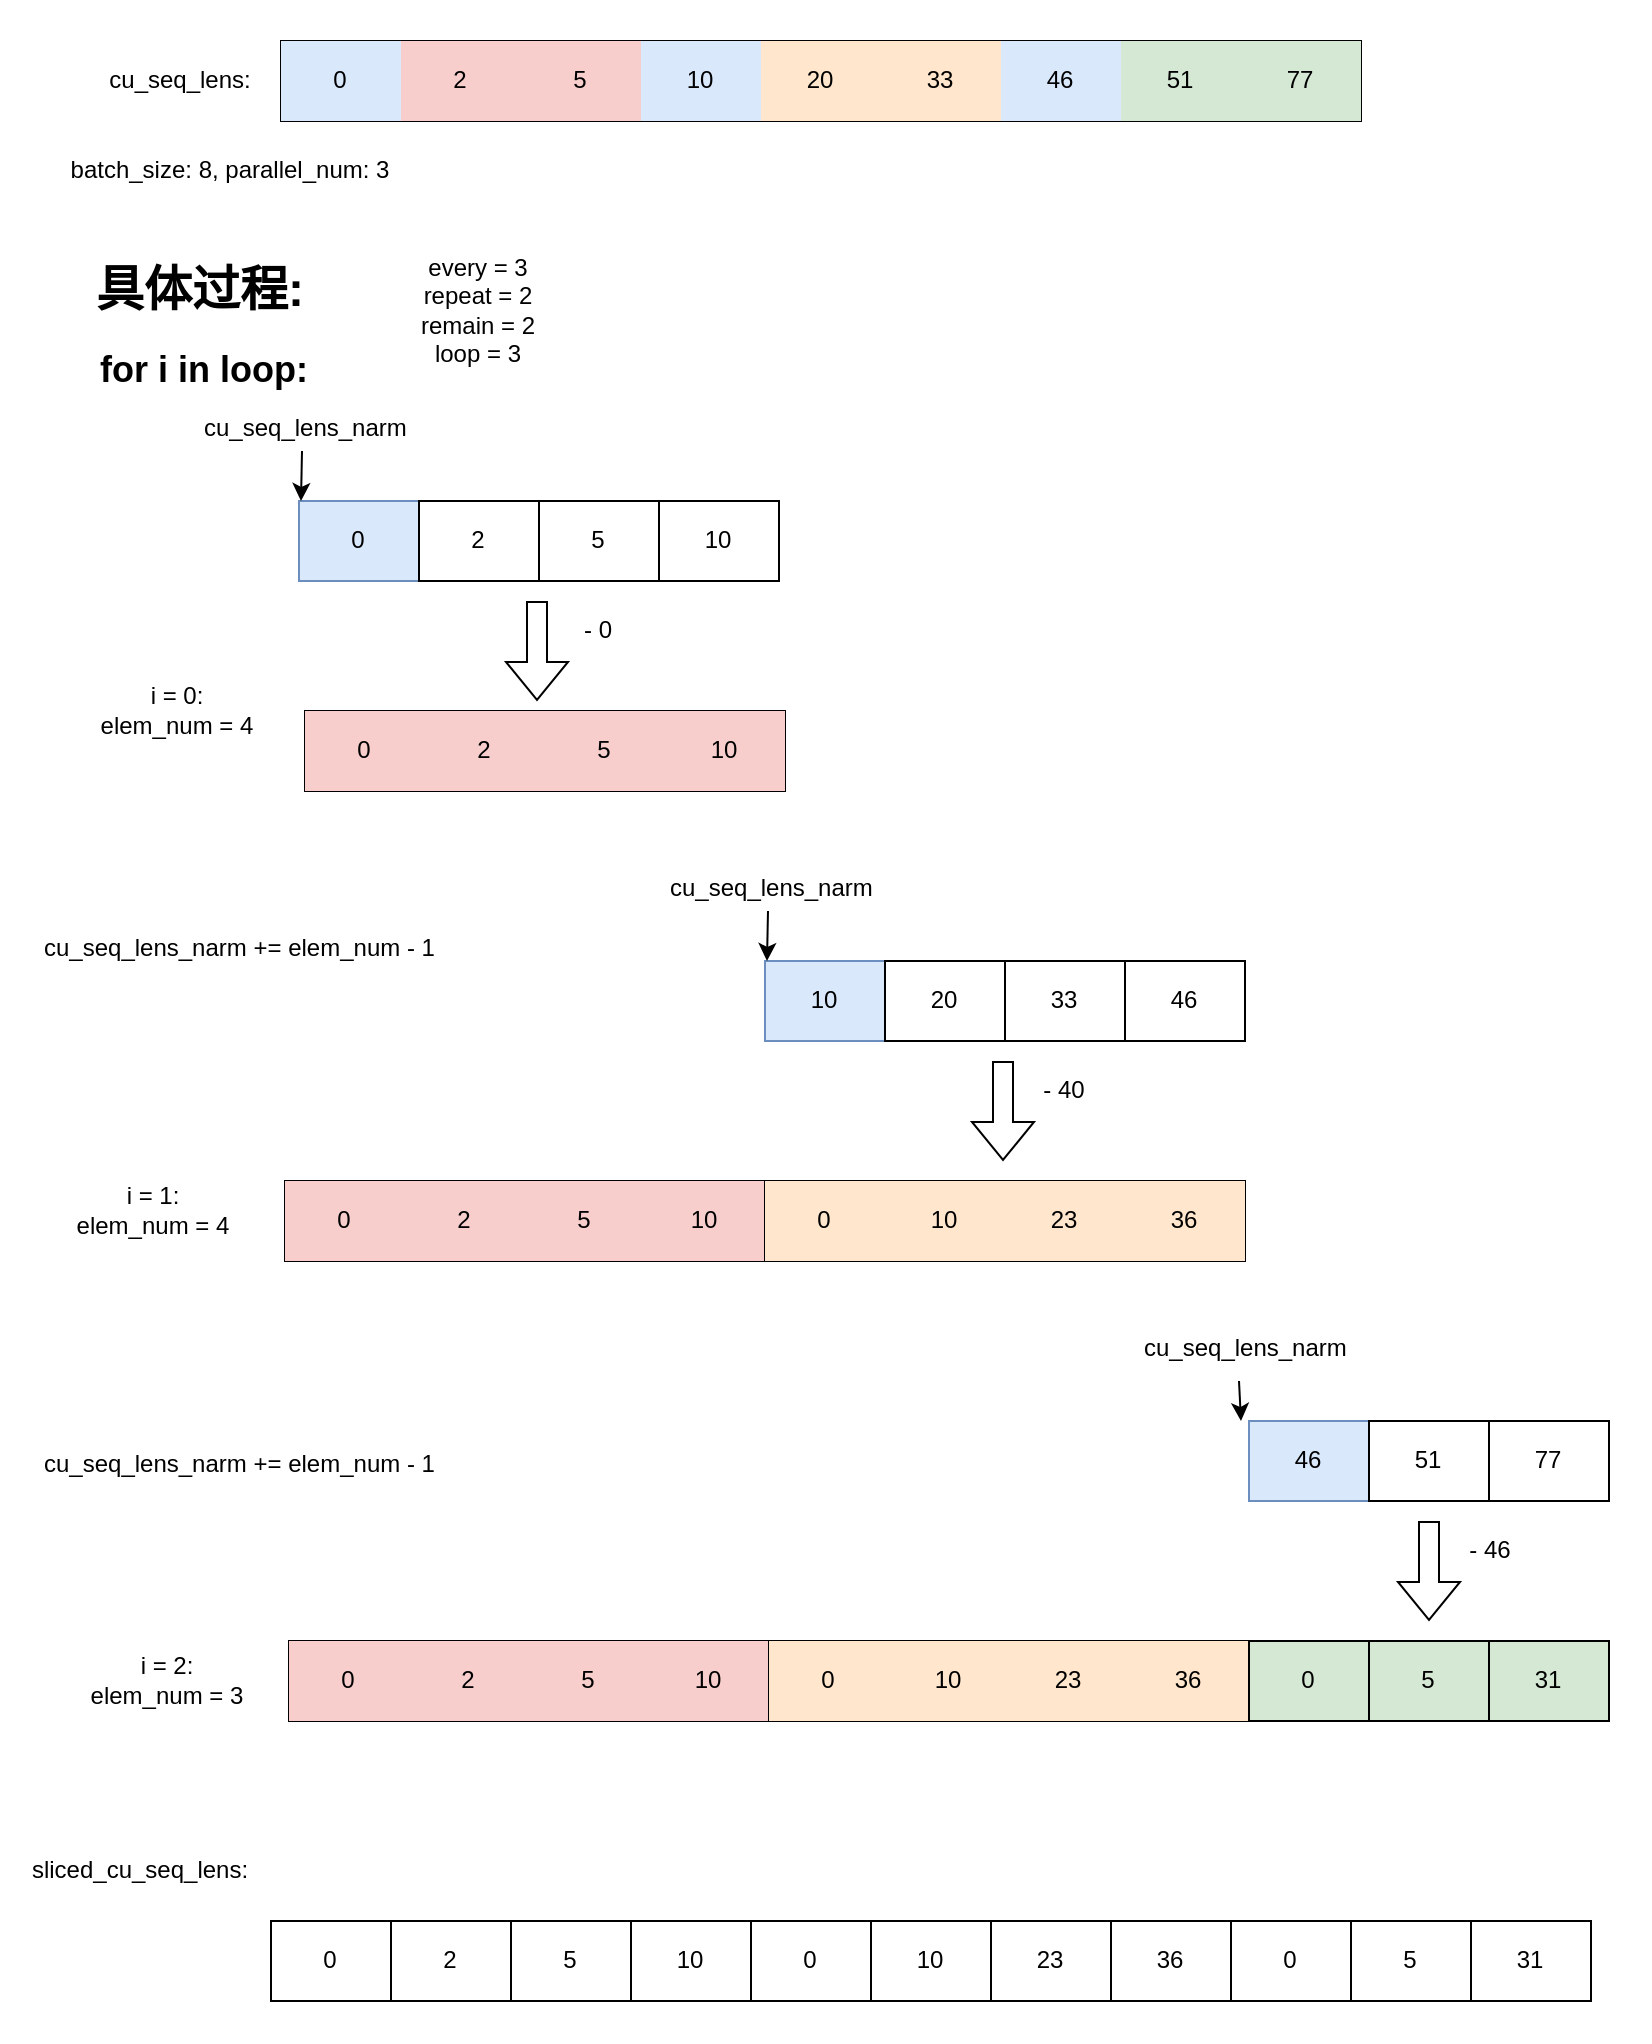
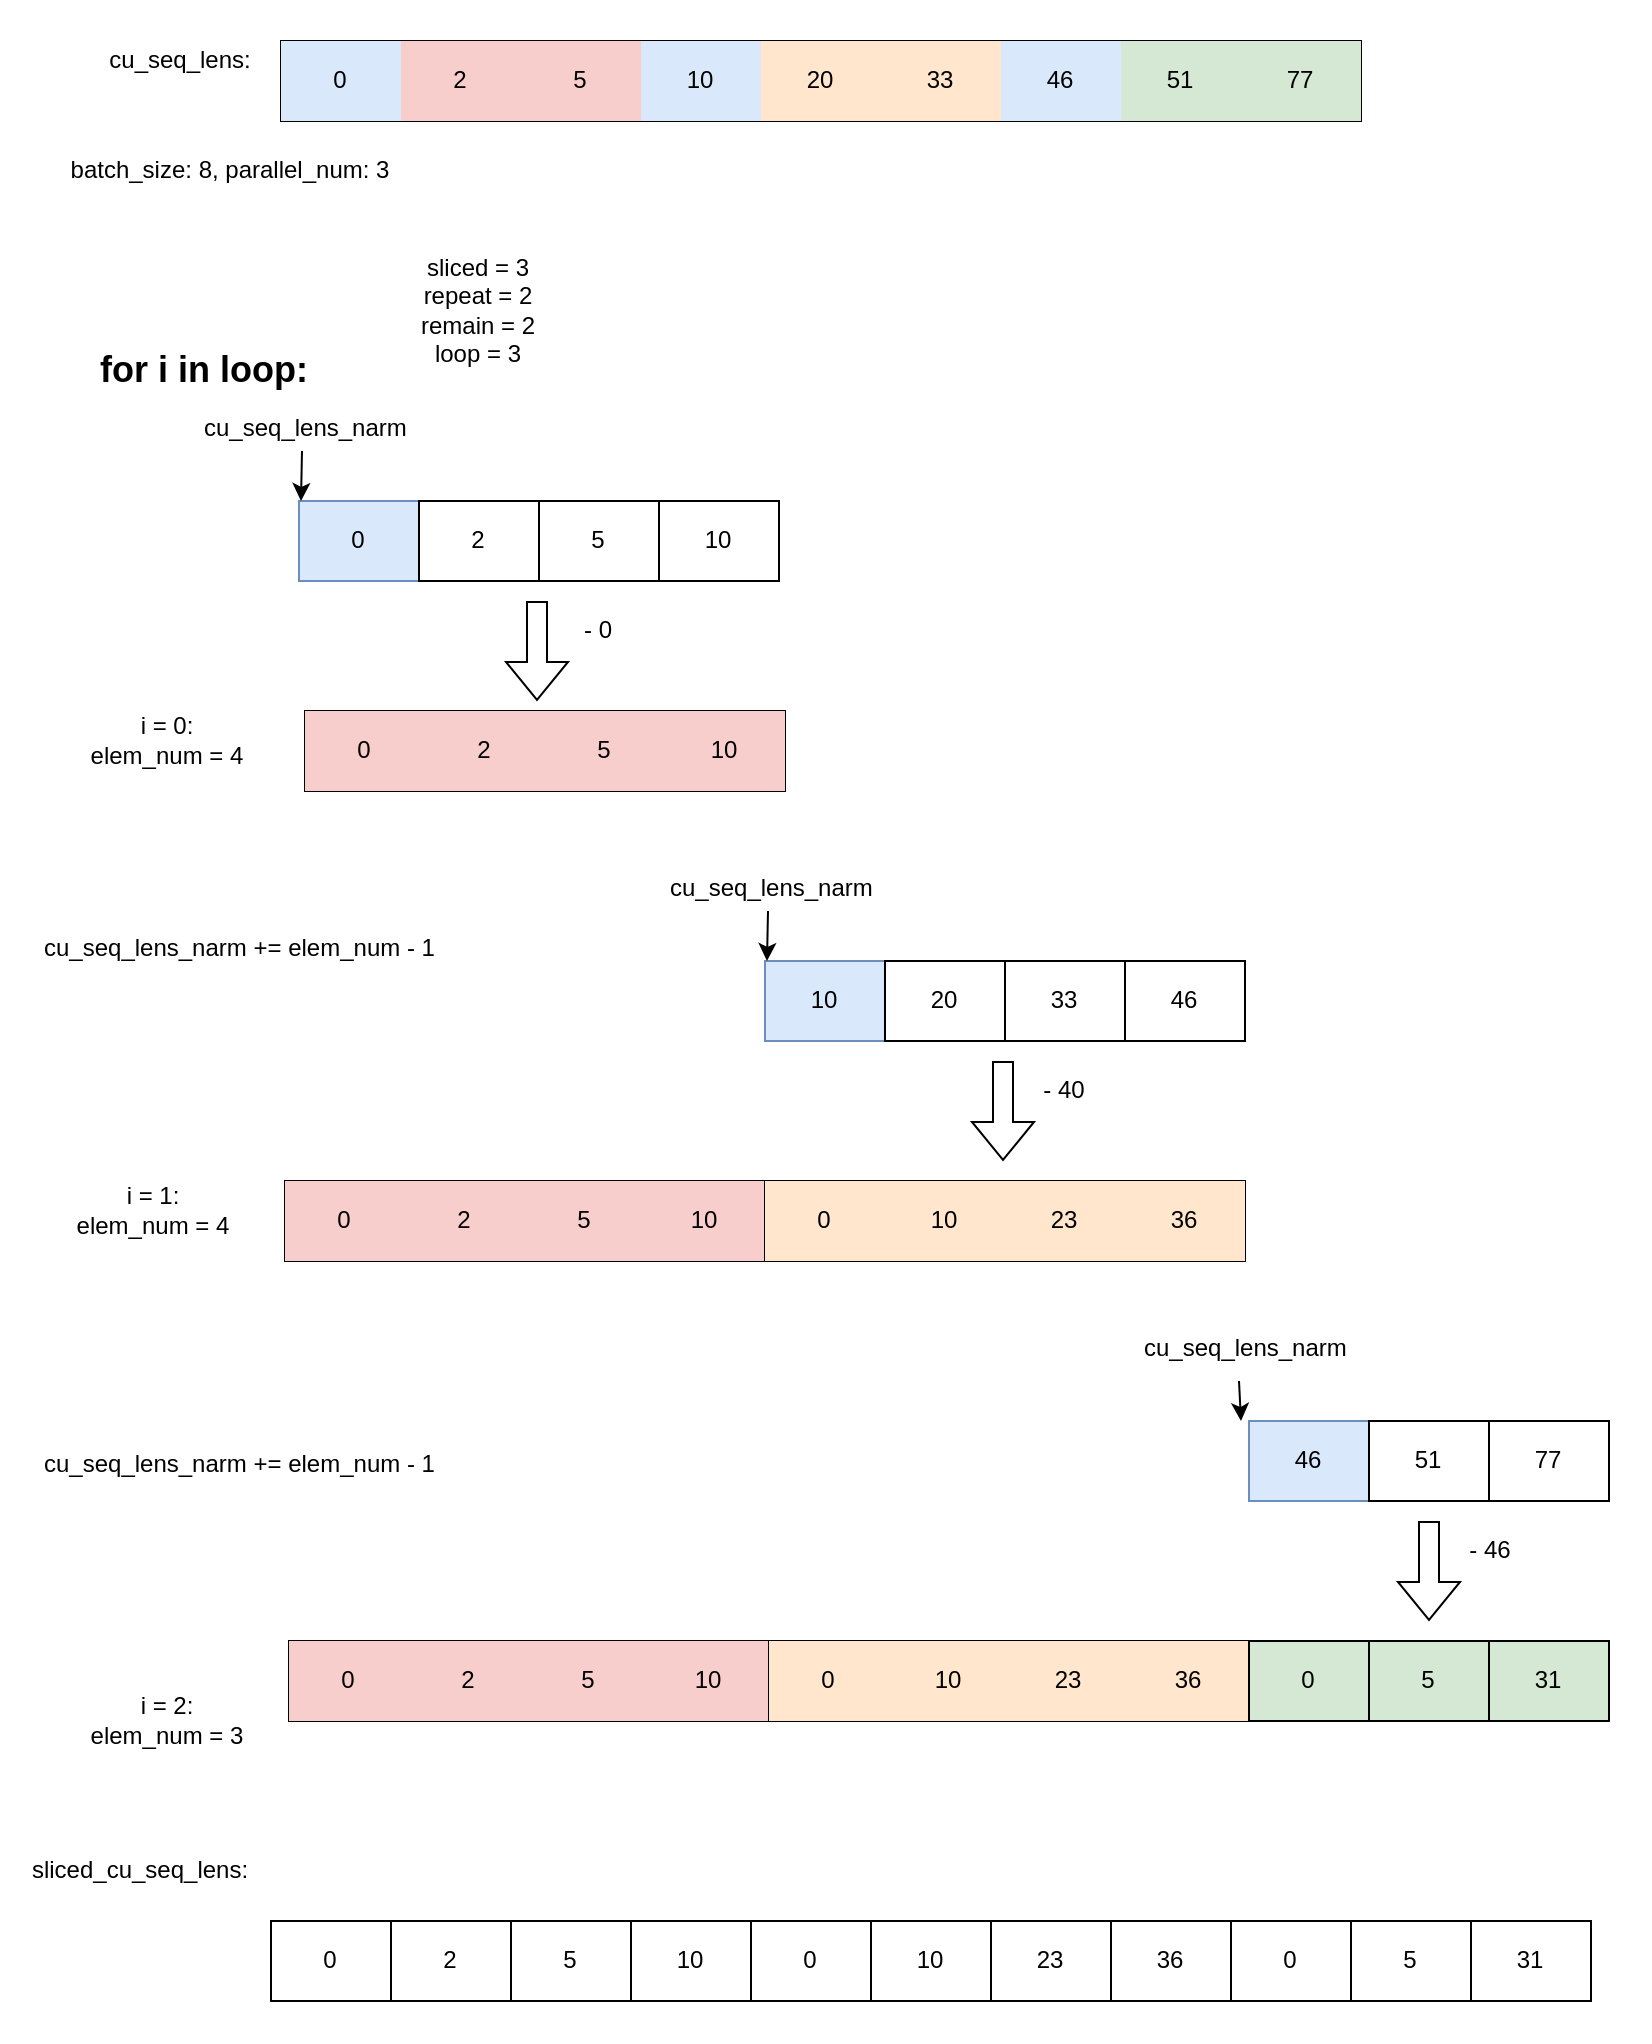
(181, 81) -> (181, 61)
(201, 291) -> none
(479, 311) -> (479, 311)
(178, 711) -> (168, 741)
(168, 1681) -> (168, 1721)
